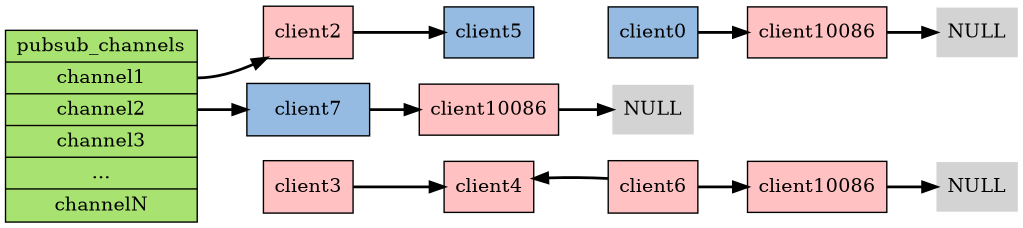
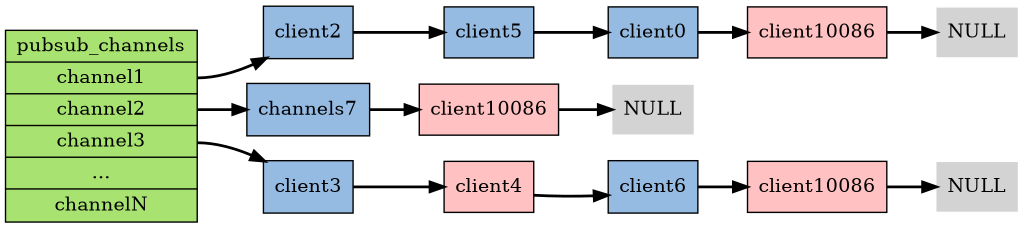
(308, 32) -> (308, 32)
none -> (564, 32)
(308, 110) -> (308, 110)
none -> (225, 146)
(578, 178) -> (564, 196)
(308, 187) -> (308, 187)
(653, 187) -> (653, 187)
